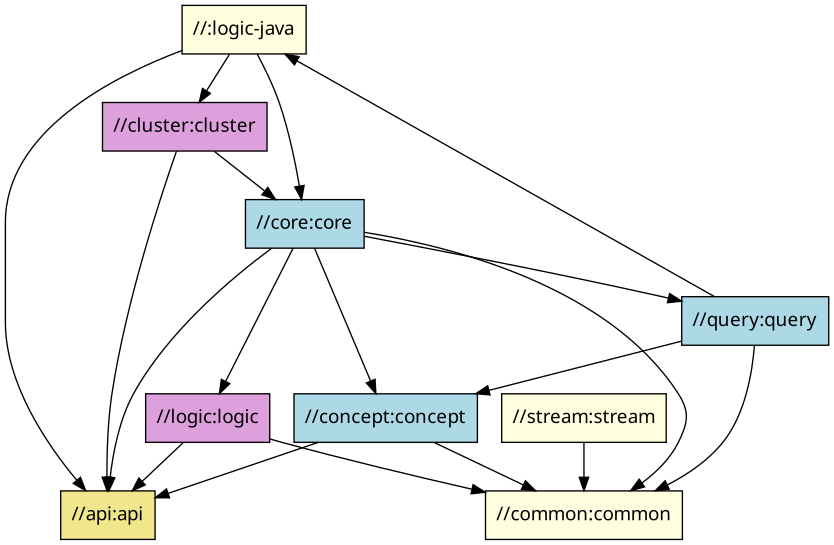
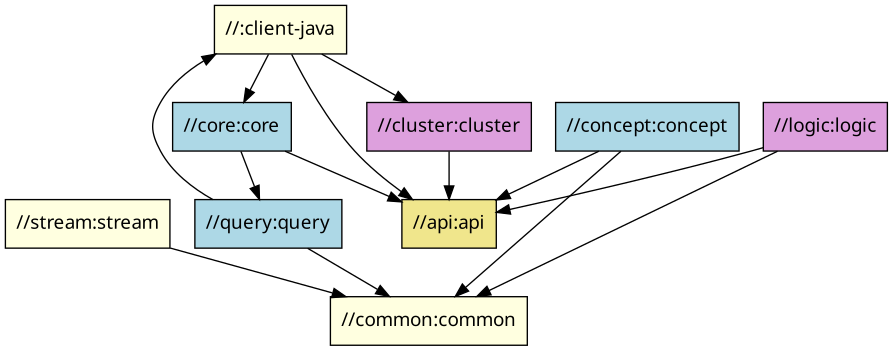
(244, 30) -> (281, 30)
(239, 171) -> none
(585, 308) -> none
(259, 315) -> none
(343, 315) -> none
(585, 366) -> none
